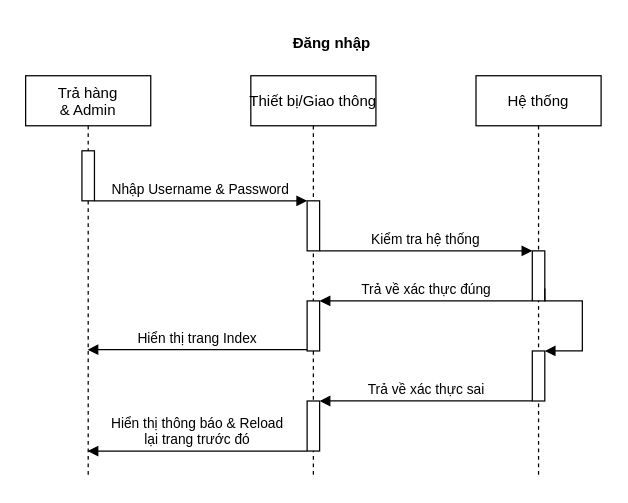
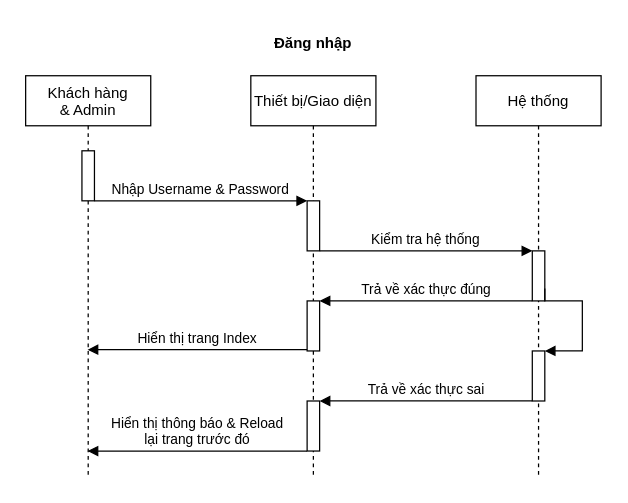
(332, 42) -> (313, 42)
(88, 93) -> (88, 93)
(313, 101) -> (313, 101)
